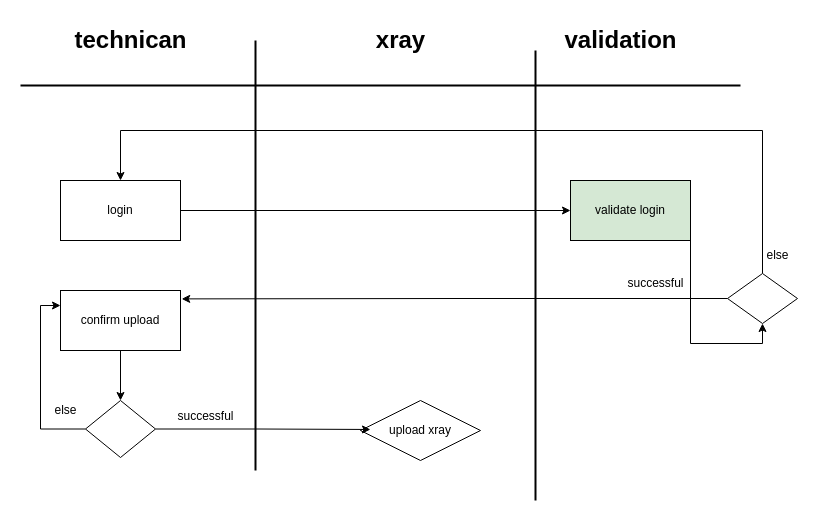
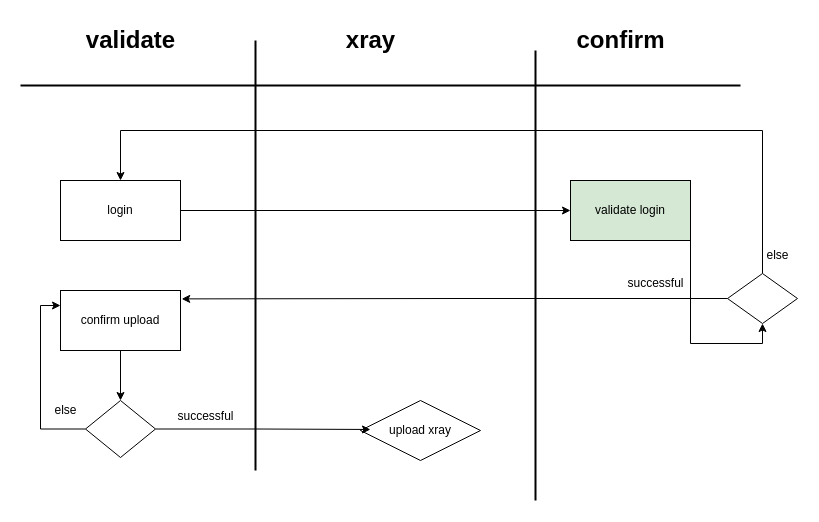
(131, 41) -> (131, 41)
(401, 41) -> (371, 41)
(621, 41) -> (621, 41)
